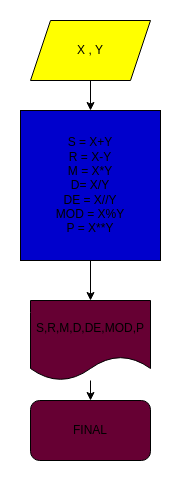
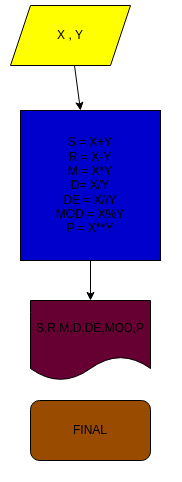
(91, 51) -> (71, 36)
(91, 387) -> none
(91, 431) -> (91, 431)
